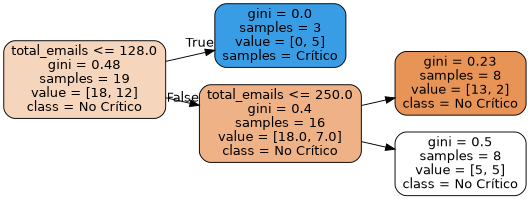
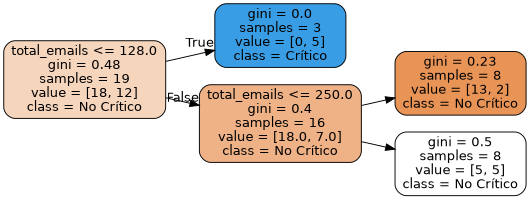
(280, 36) -> (280, 36)
